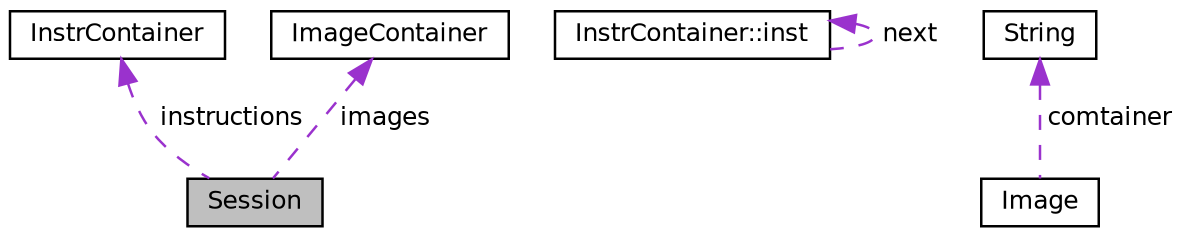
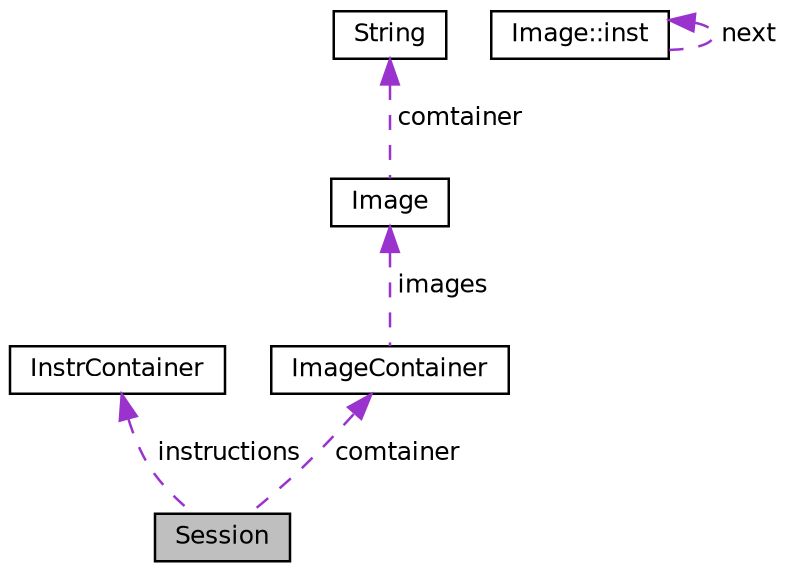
(692, 35) -> (580, 35)
(382, 119) -> (394, 454)
none -> (390, 299)
